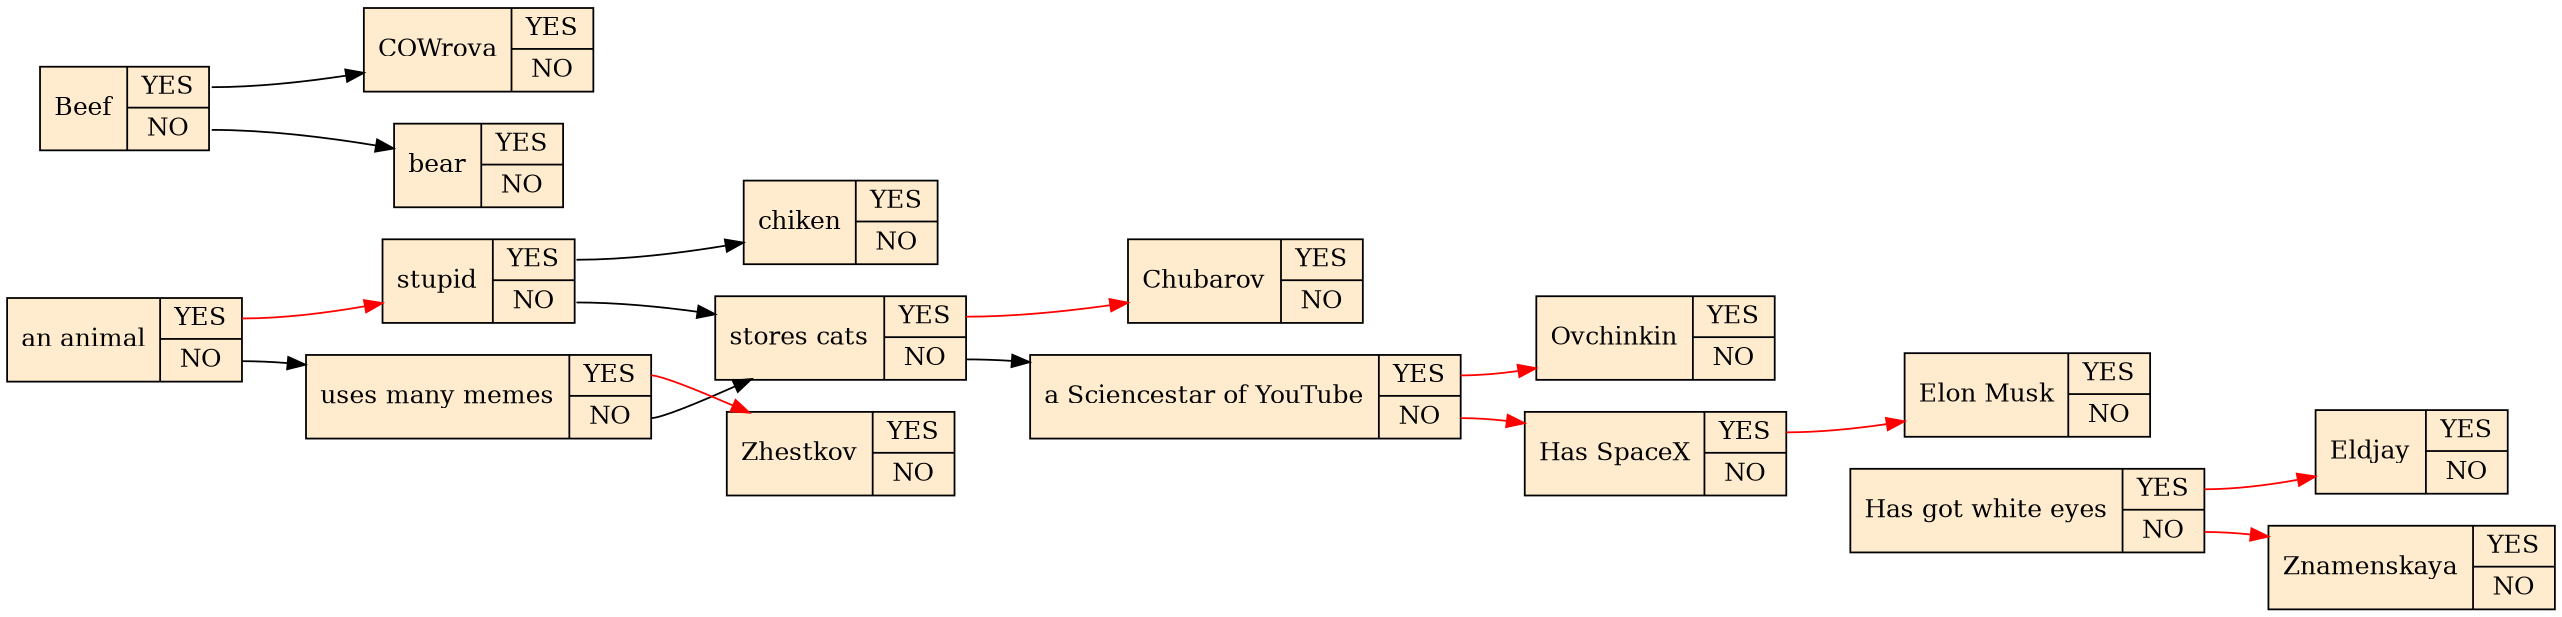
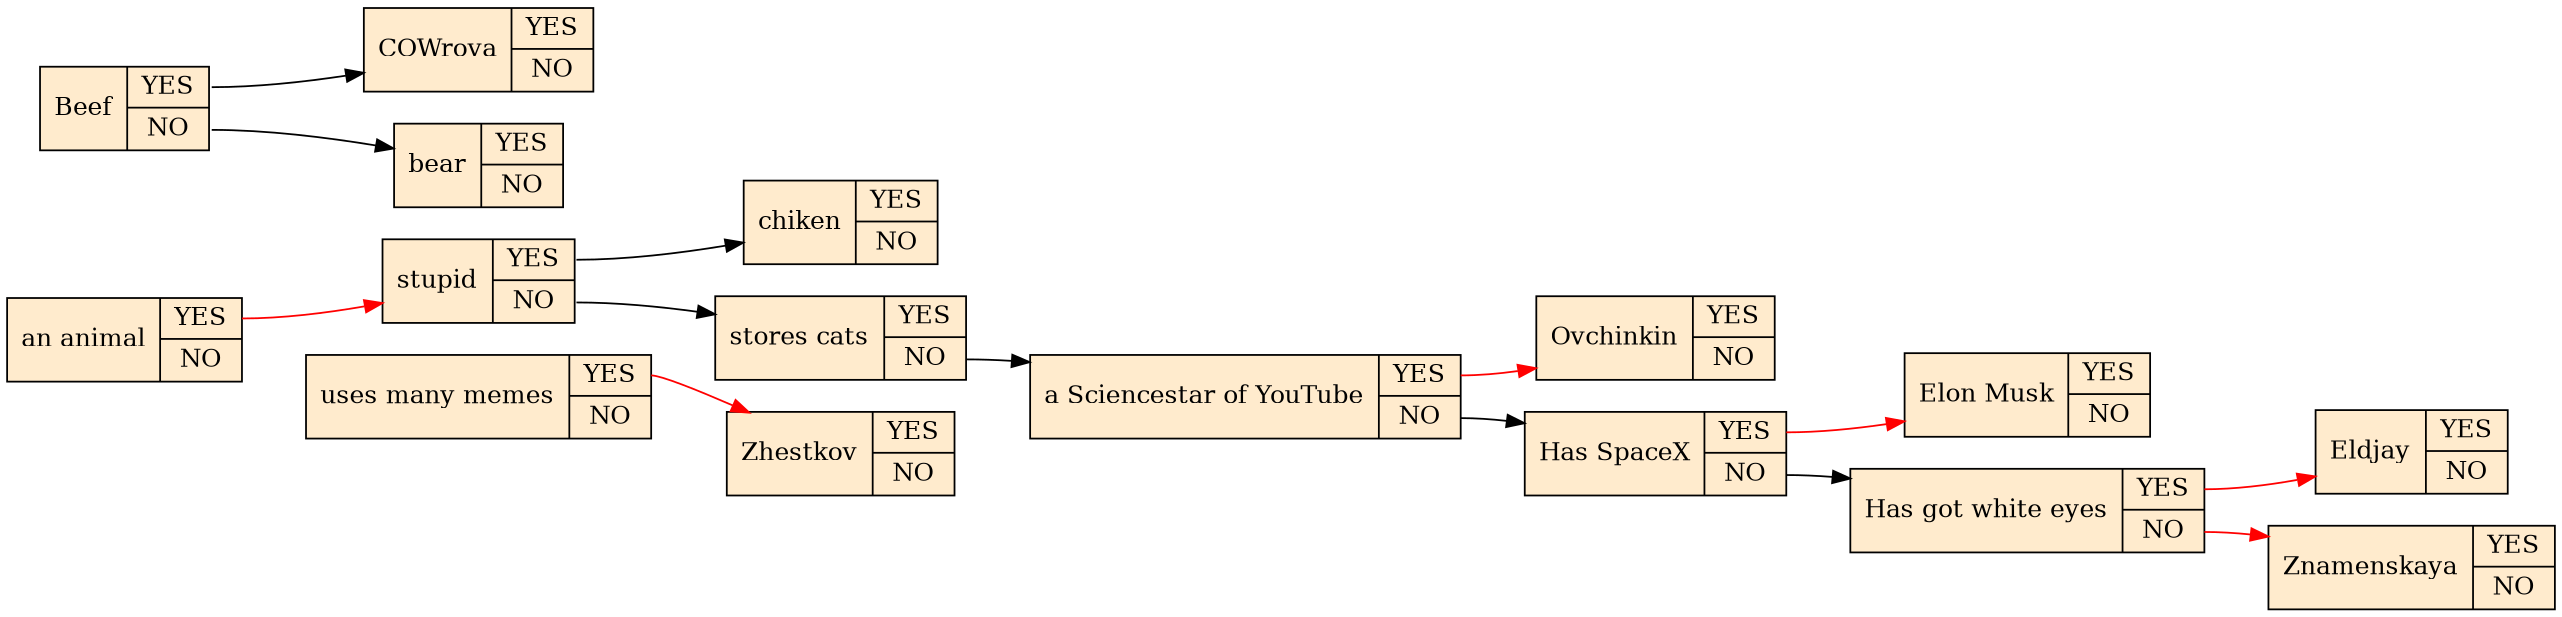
(1245, 281) -> none
(265, 362) -> none
(694, 404) -> none
(1484, 419) -> (1484, 419)
none -> (1809, 476)
